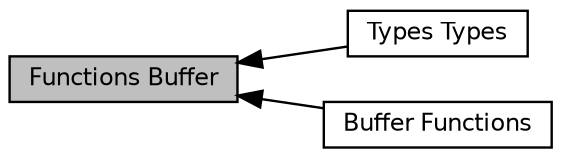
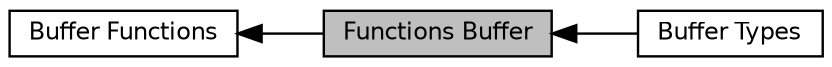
(438, 34) -> (730, 34)
(293, 104) -> (293, 34)
